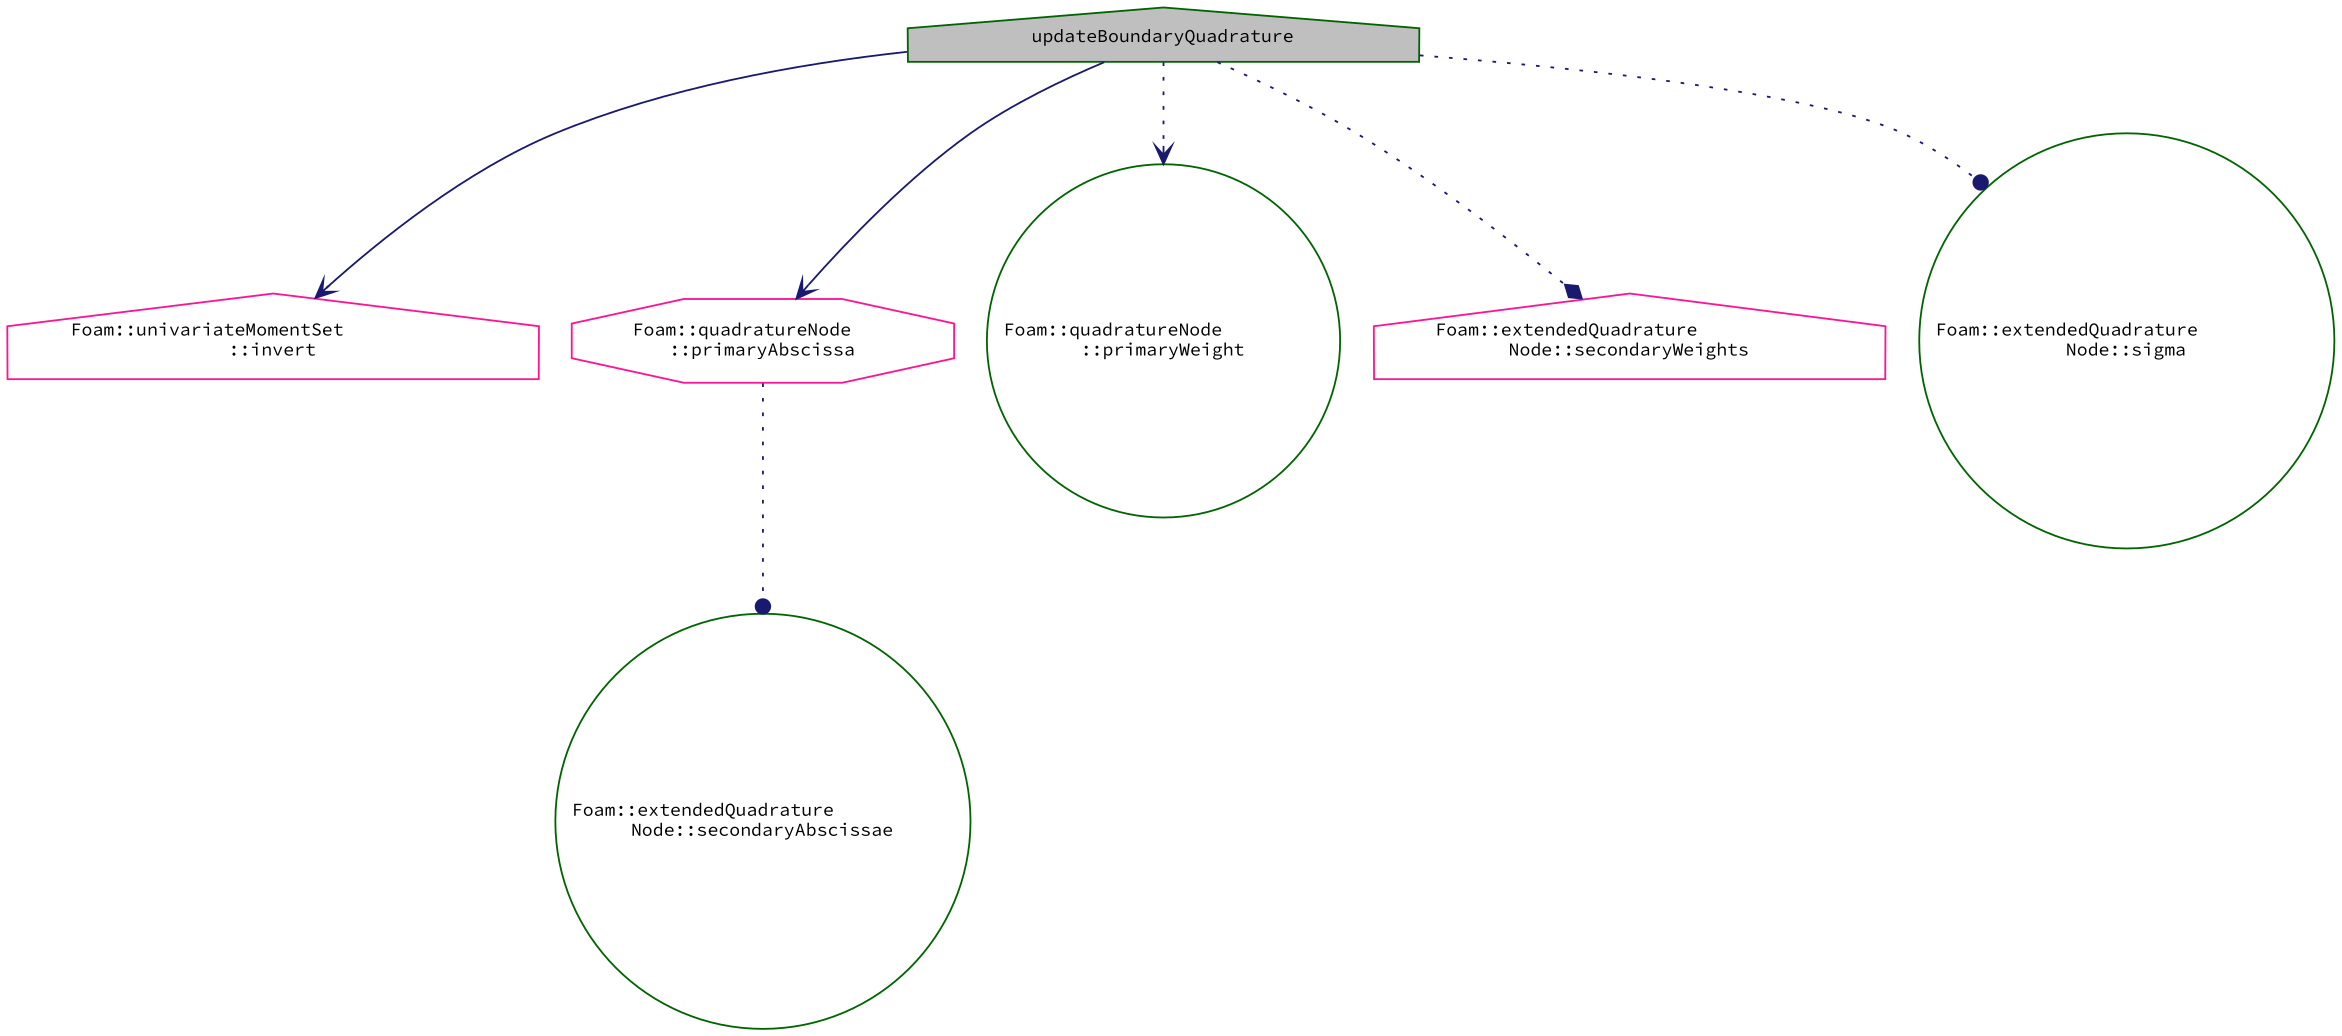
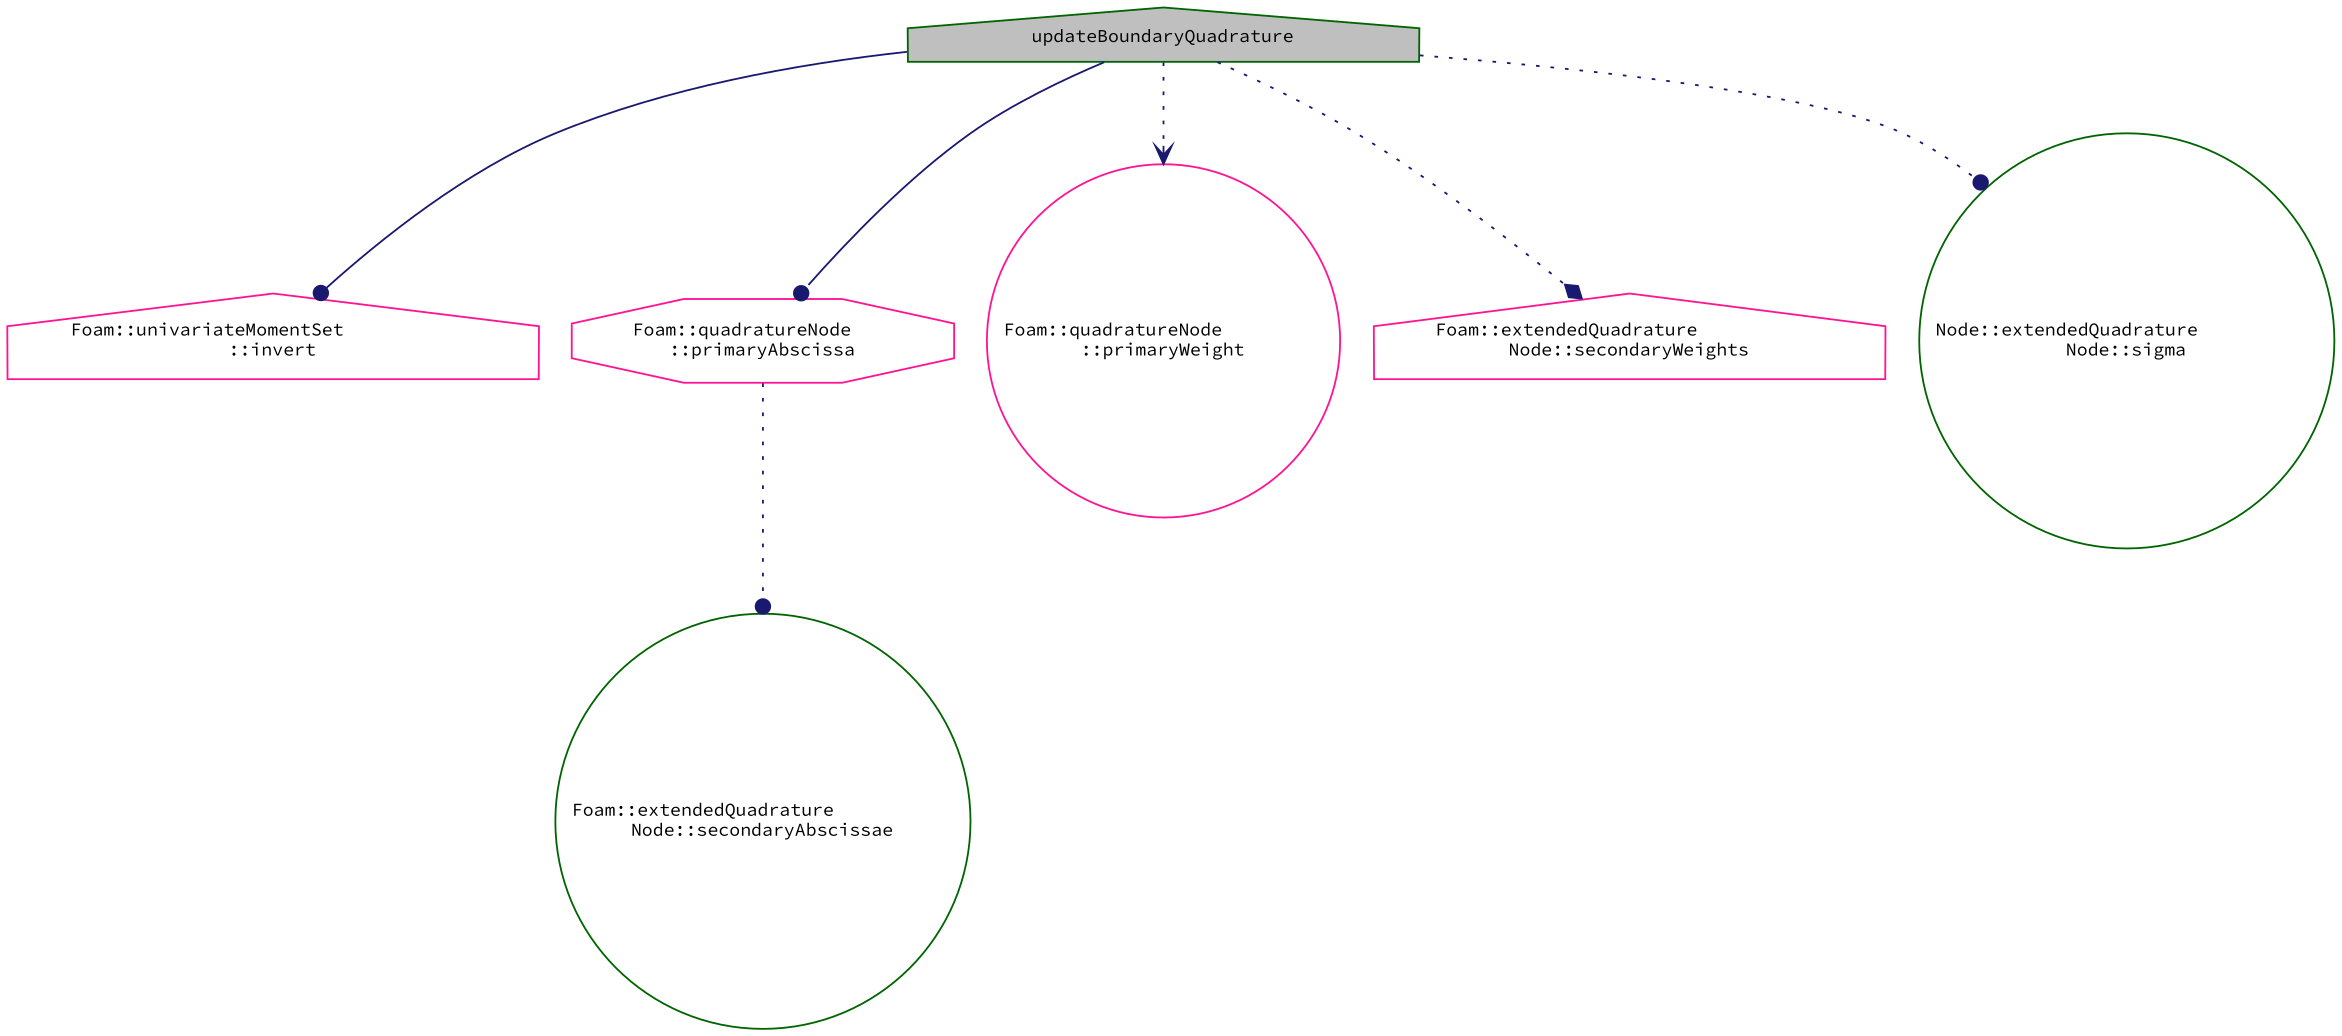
(595, 118) -> (595, 118)
(942, 155) -> (942, 155)
(1164, 341) -> (1164, 341)
(2127, 341) -> (2127, 341)
